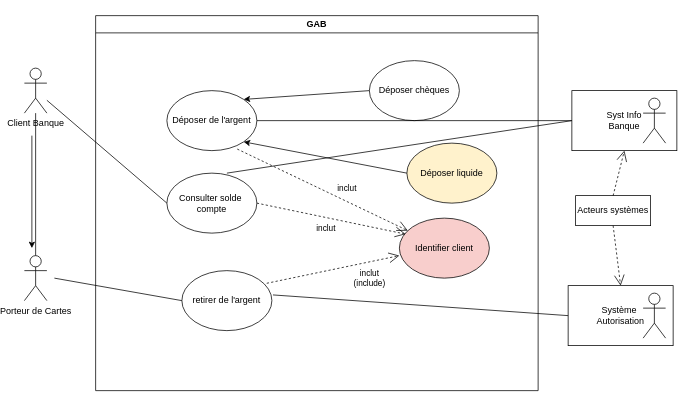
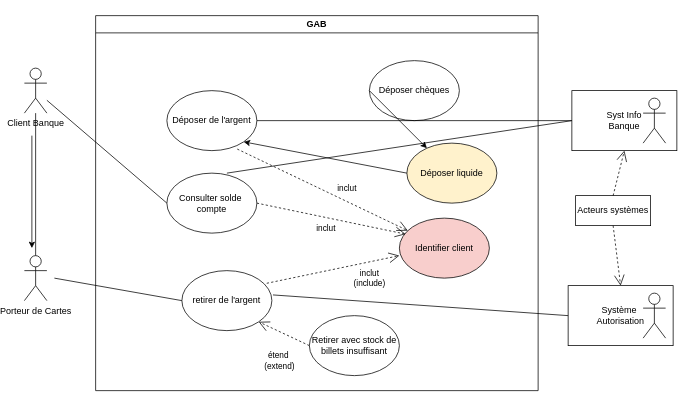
(309, 95) -> (396, 117)
none -> (285, 334)
none -> (354, 345)
